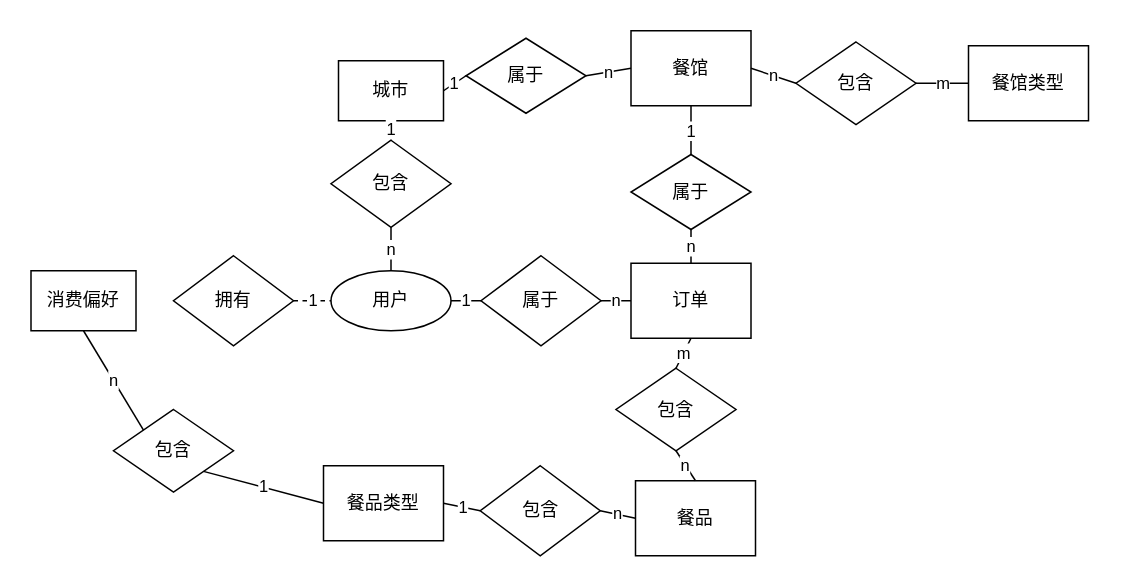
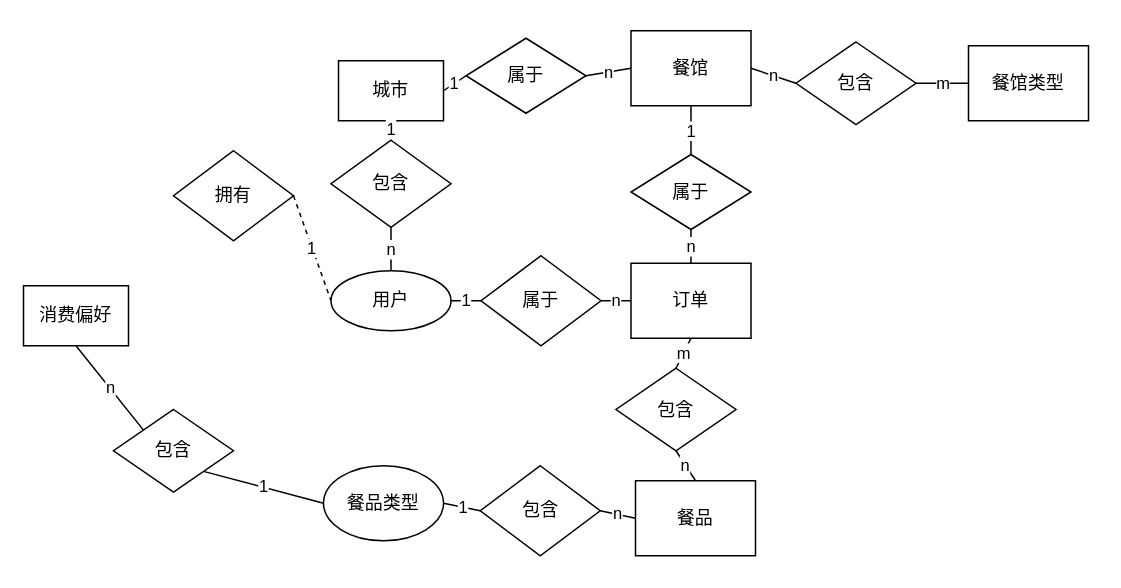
(83, 301) -> (76, 316)
(233, 301) -> (233, 196)
(383, 503) -> (383, 503)
